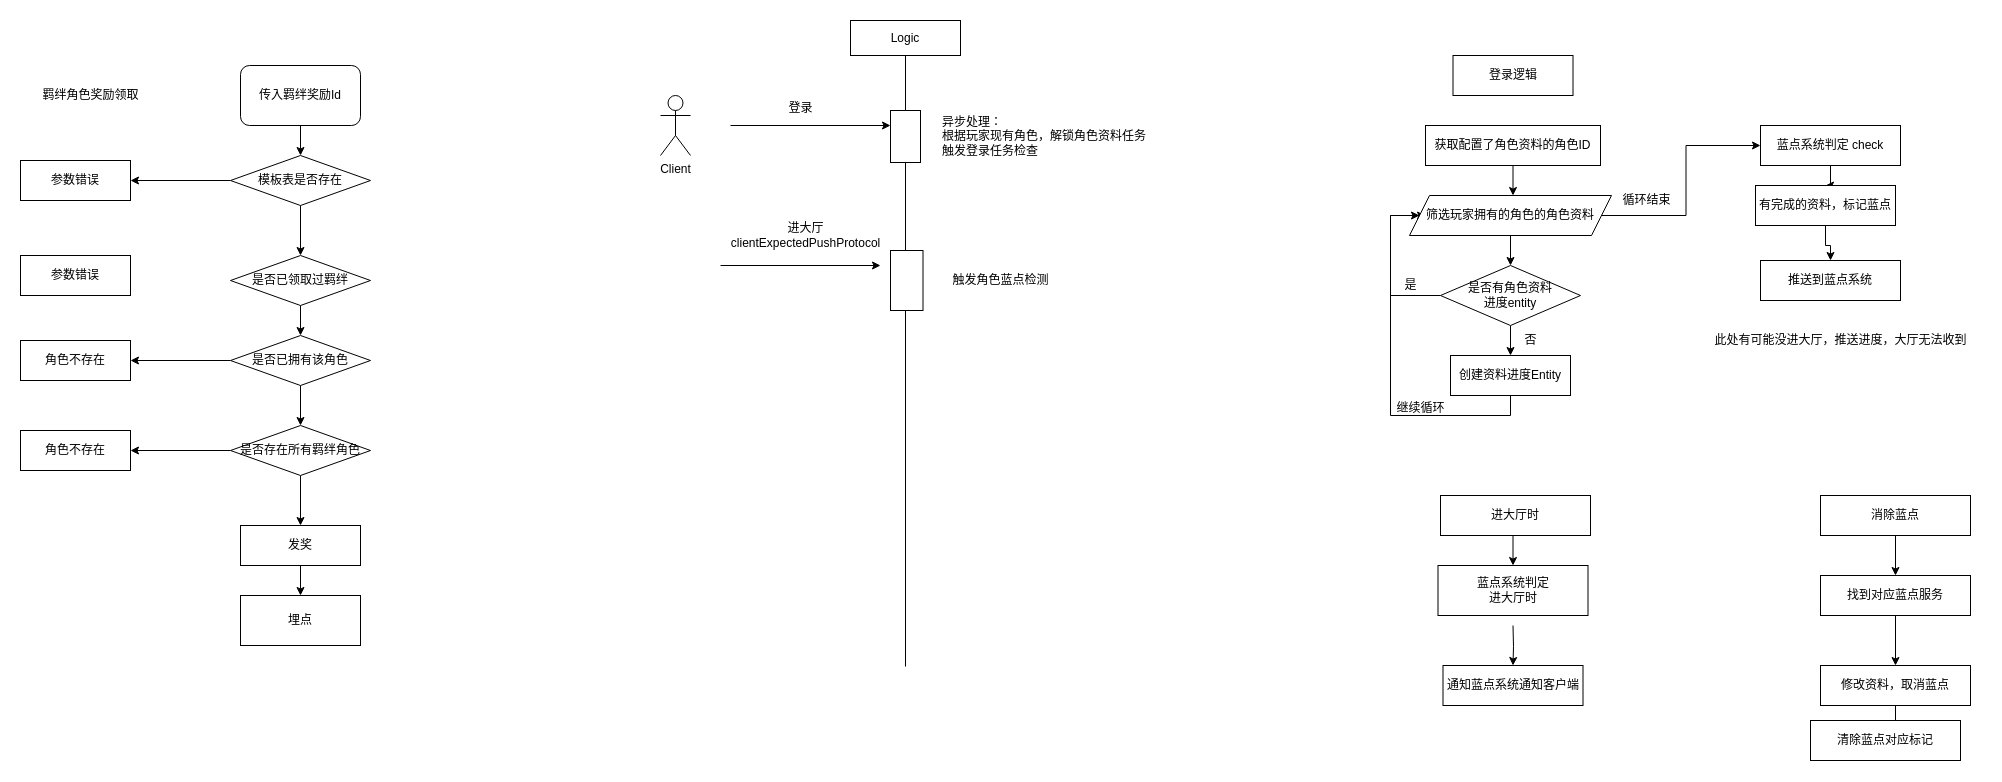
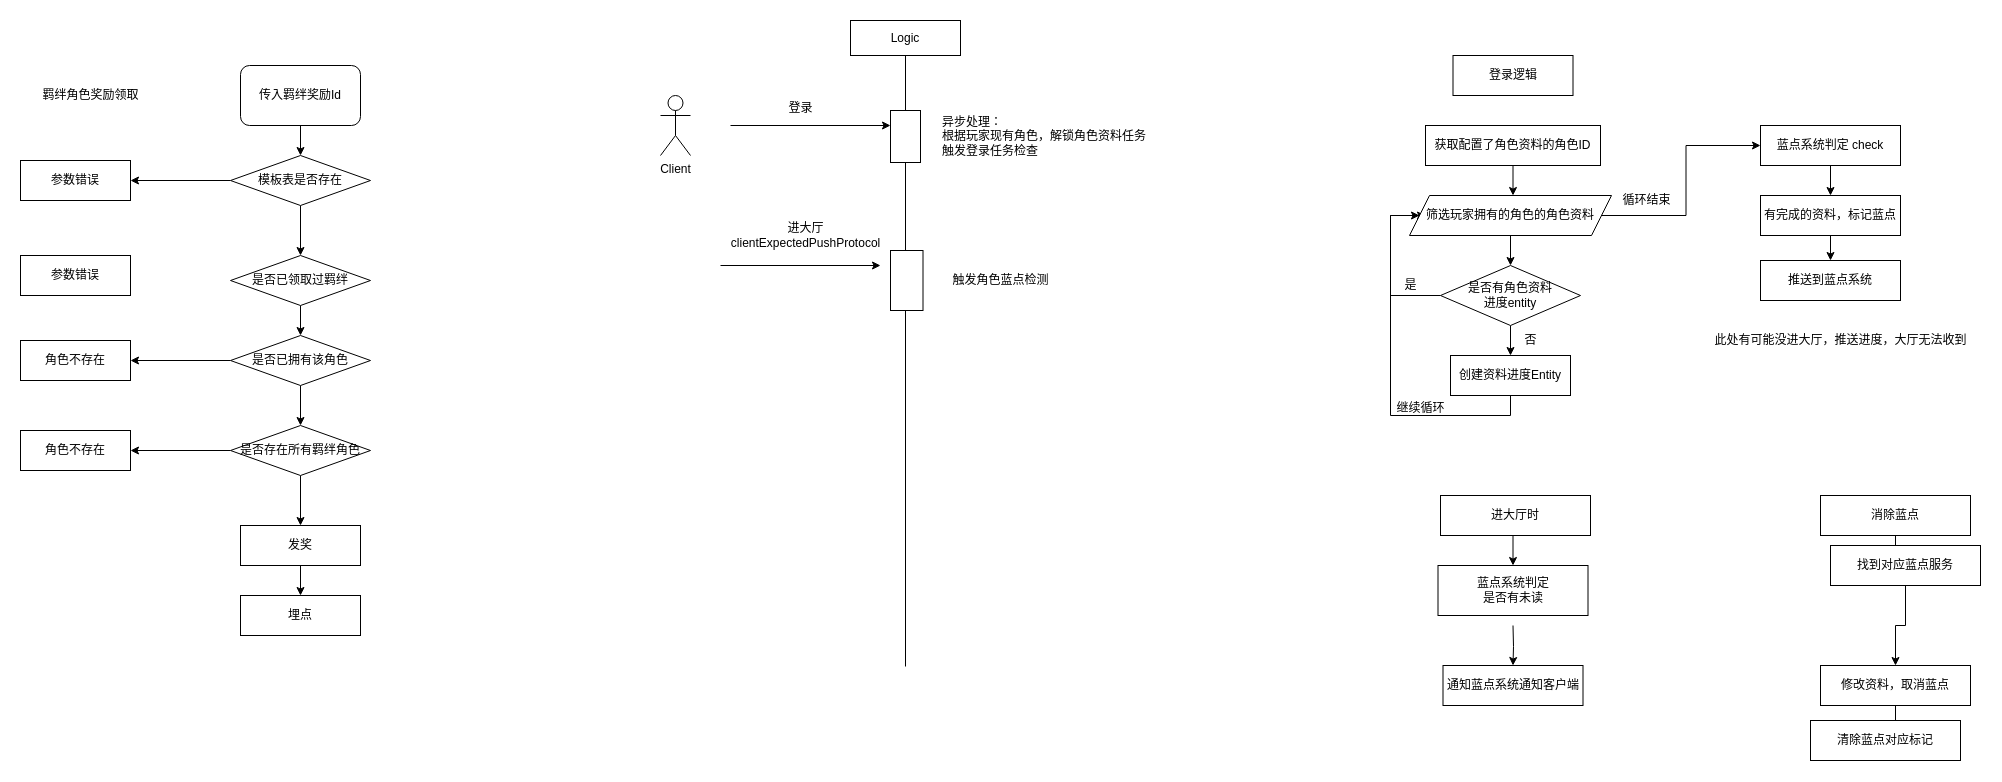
(1826, 206) -> (1831, 216)
(1514, 591) -> (1514, 591)
(1896, 596) -> (1906, 566)
(301, 621) -> (301, 616)
